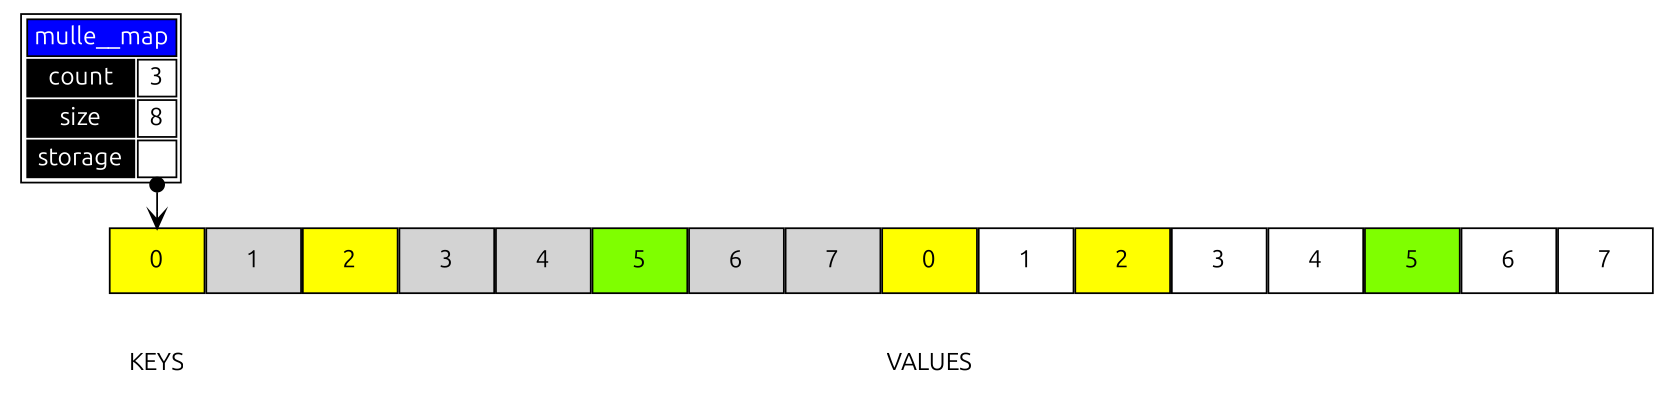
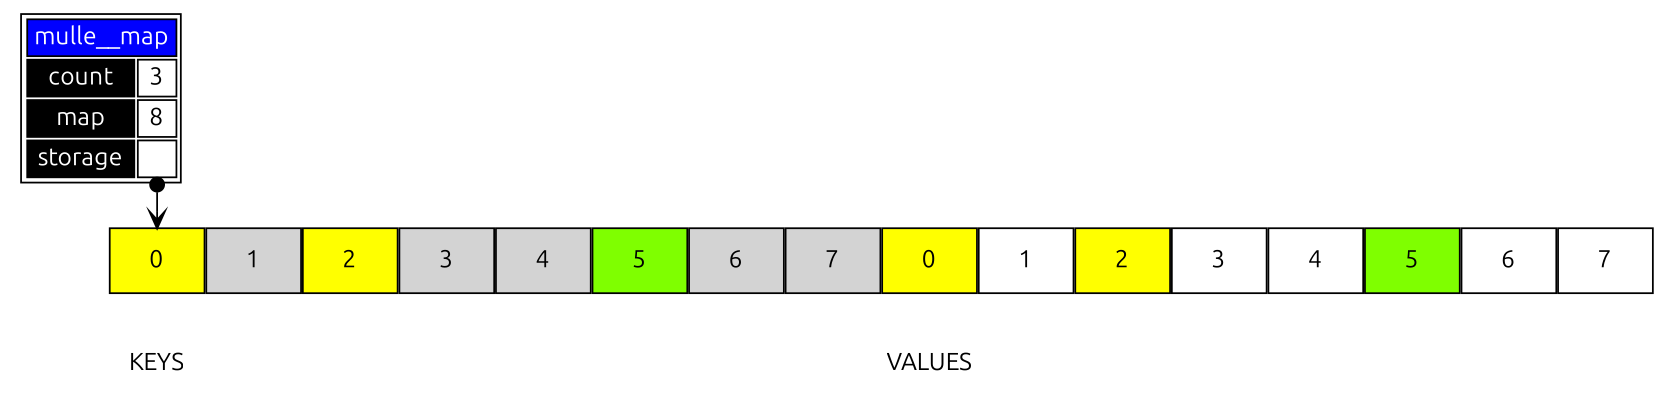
(81, 118) -> (81, 118)
